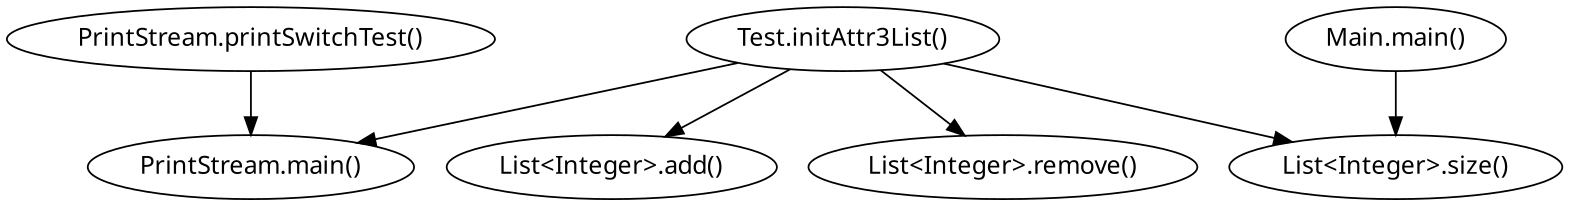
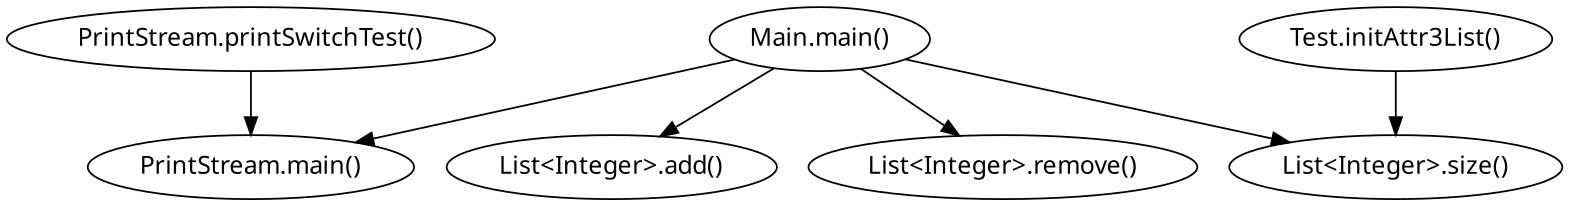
(916, 97) -> (902, 97)
(736, 99) -> (725, 98)
(556, 101) -> (554, 99)
